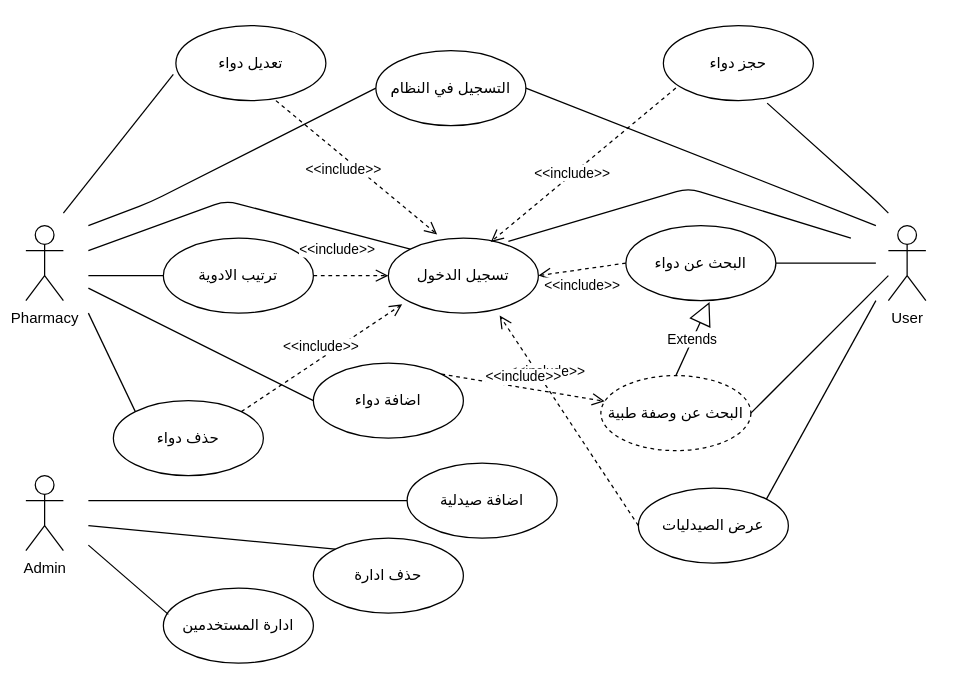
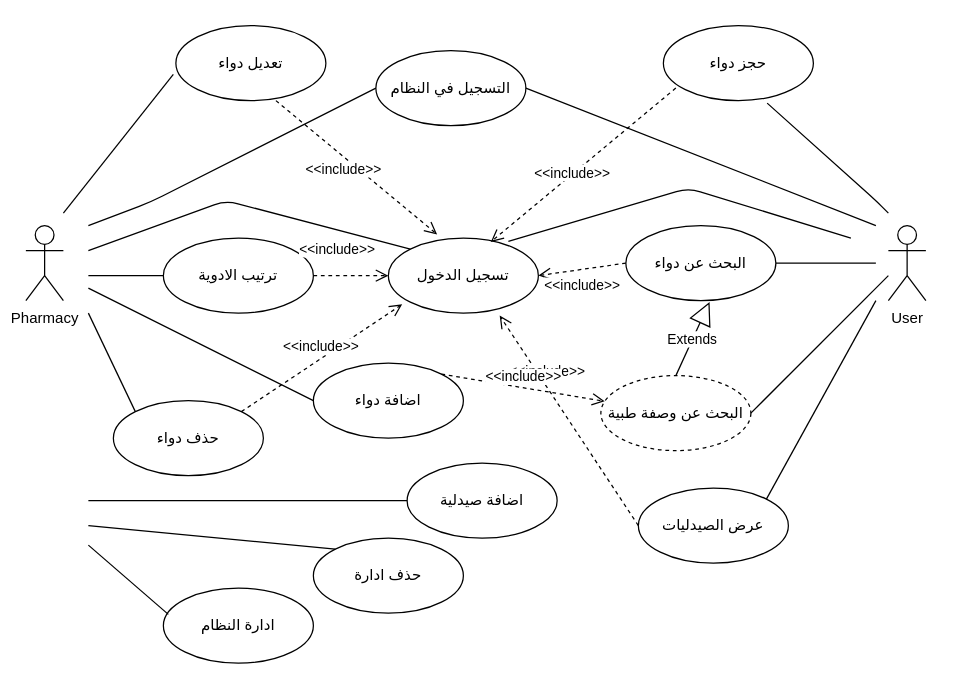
(44, 513) -> none
(238, 626) -> (238, 626)
